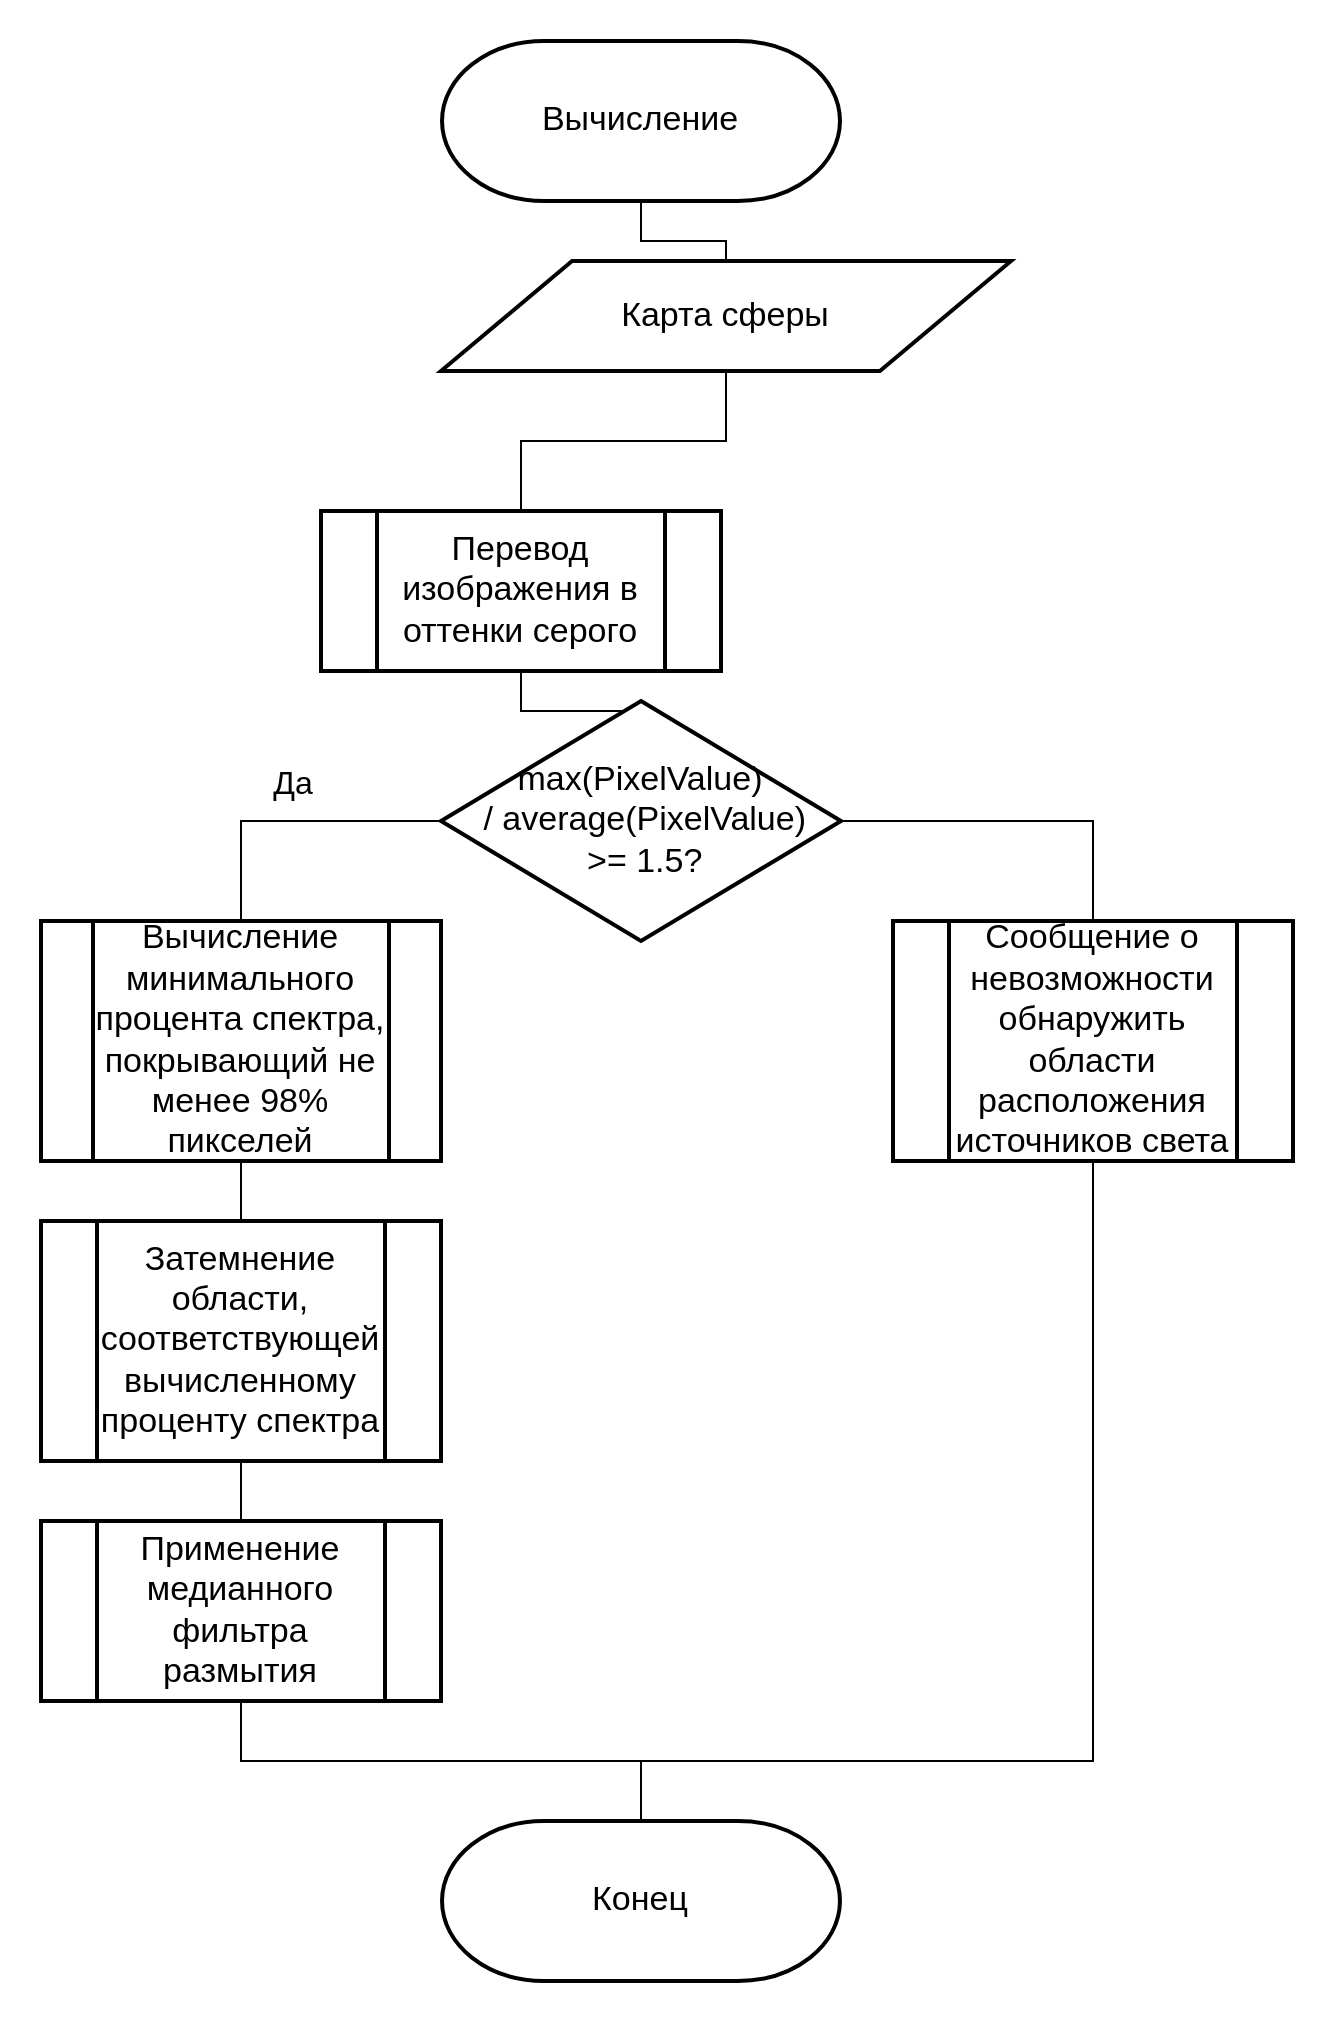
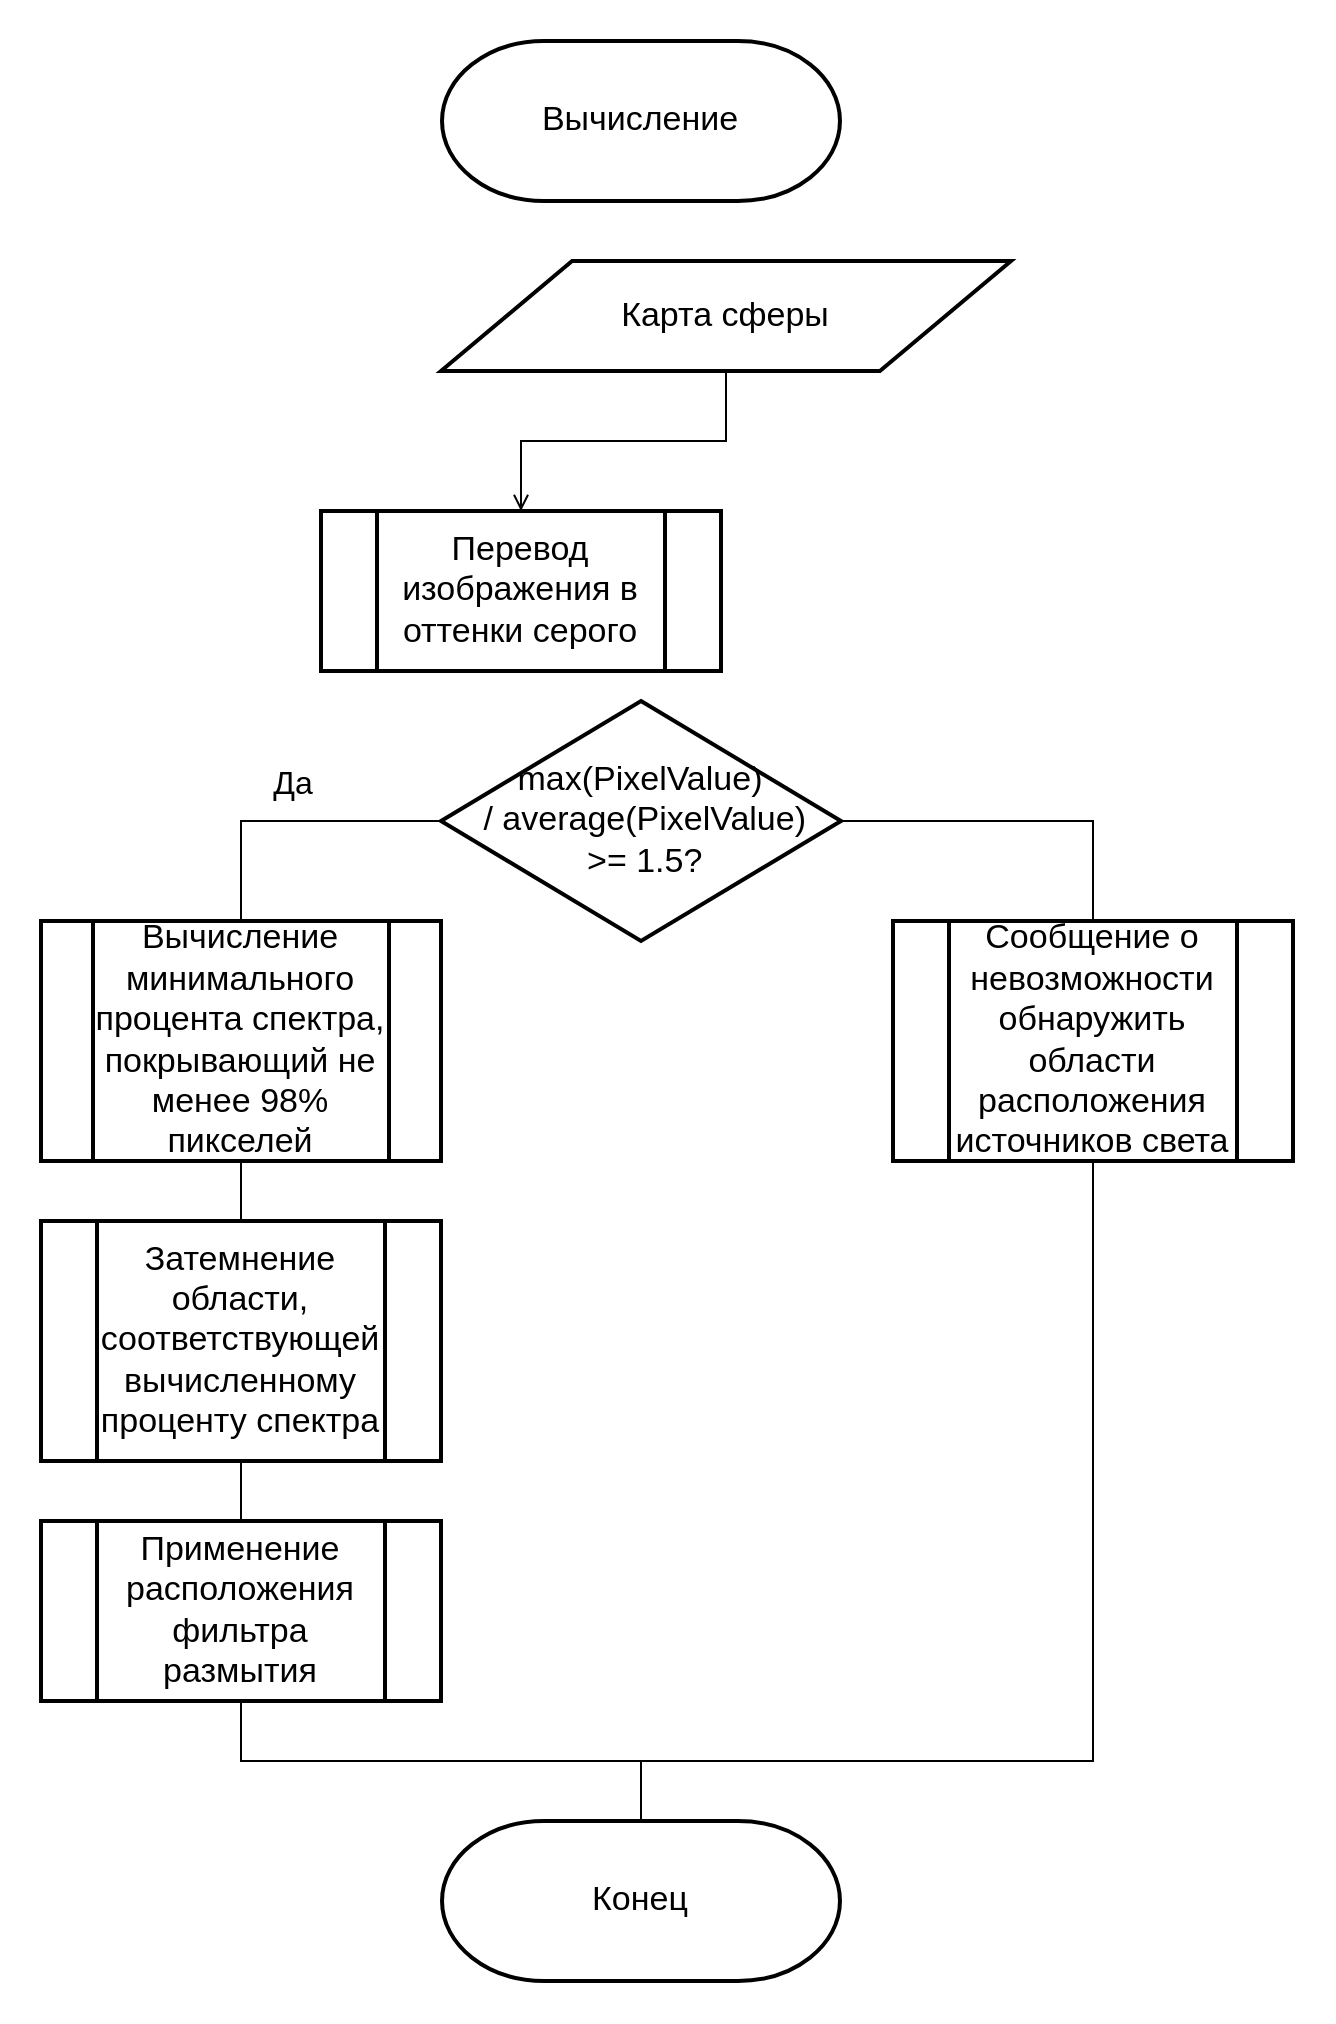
(673, 241) -> none
(521, 504) -> (521, 502)
(551, 711) -> none
(241, 1611) -> (241, 1611)
